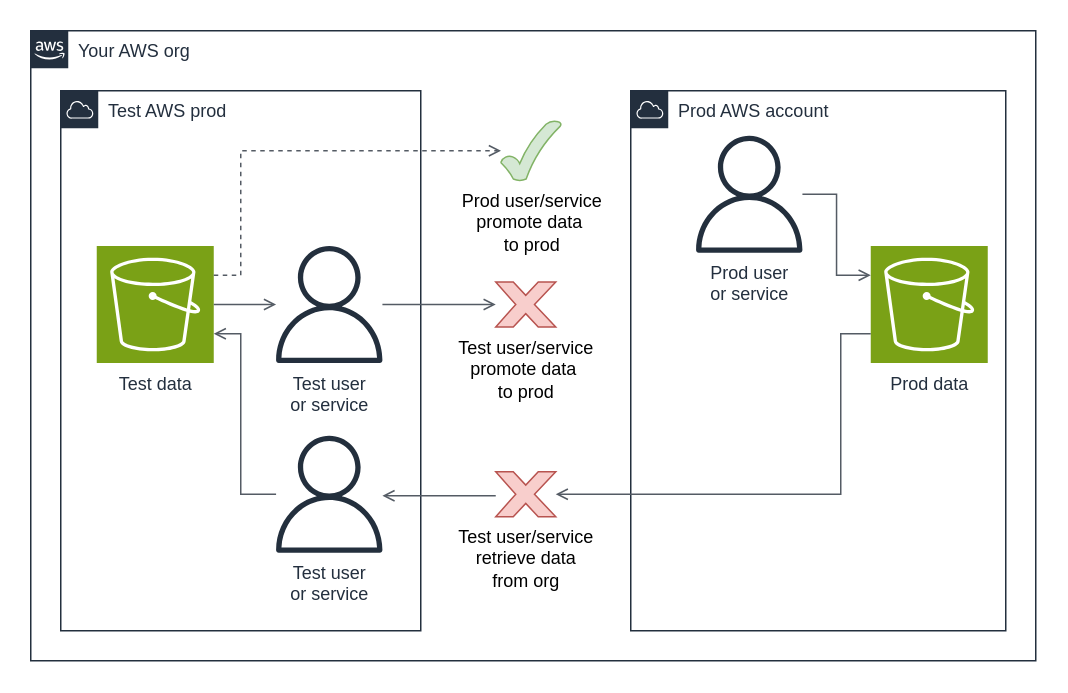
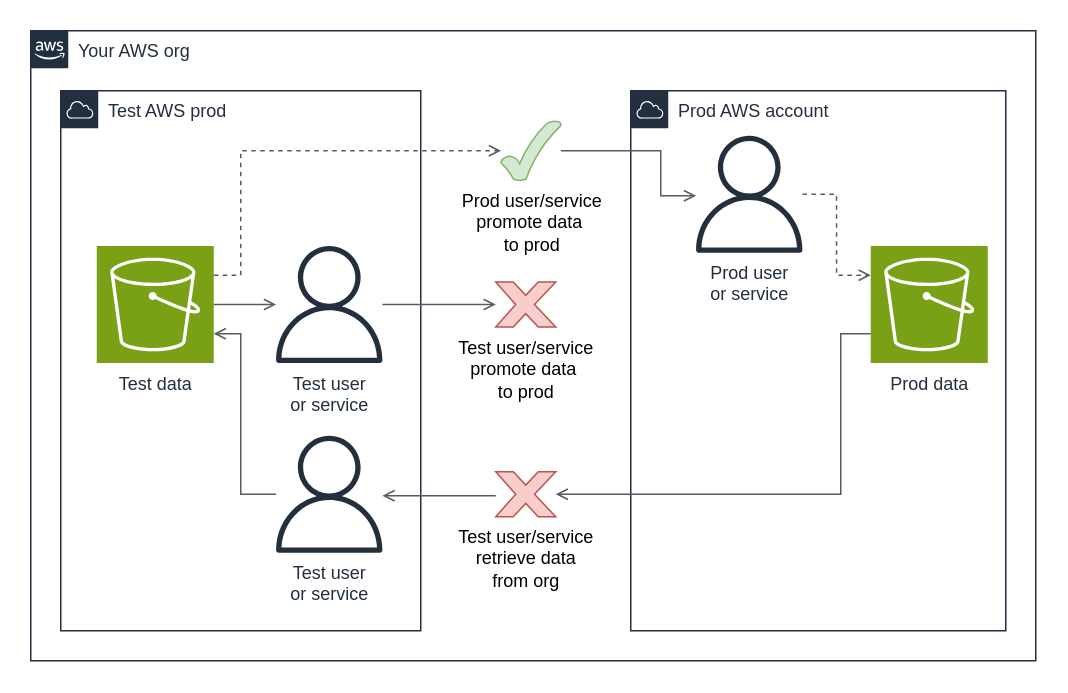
none -> (649, 151)
(837, 233) -> (837, 233)
